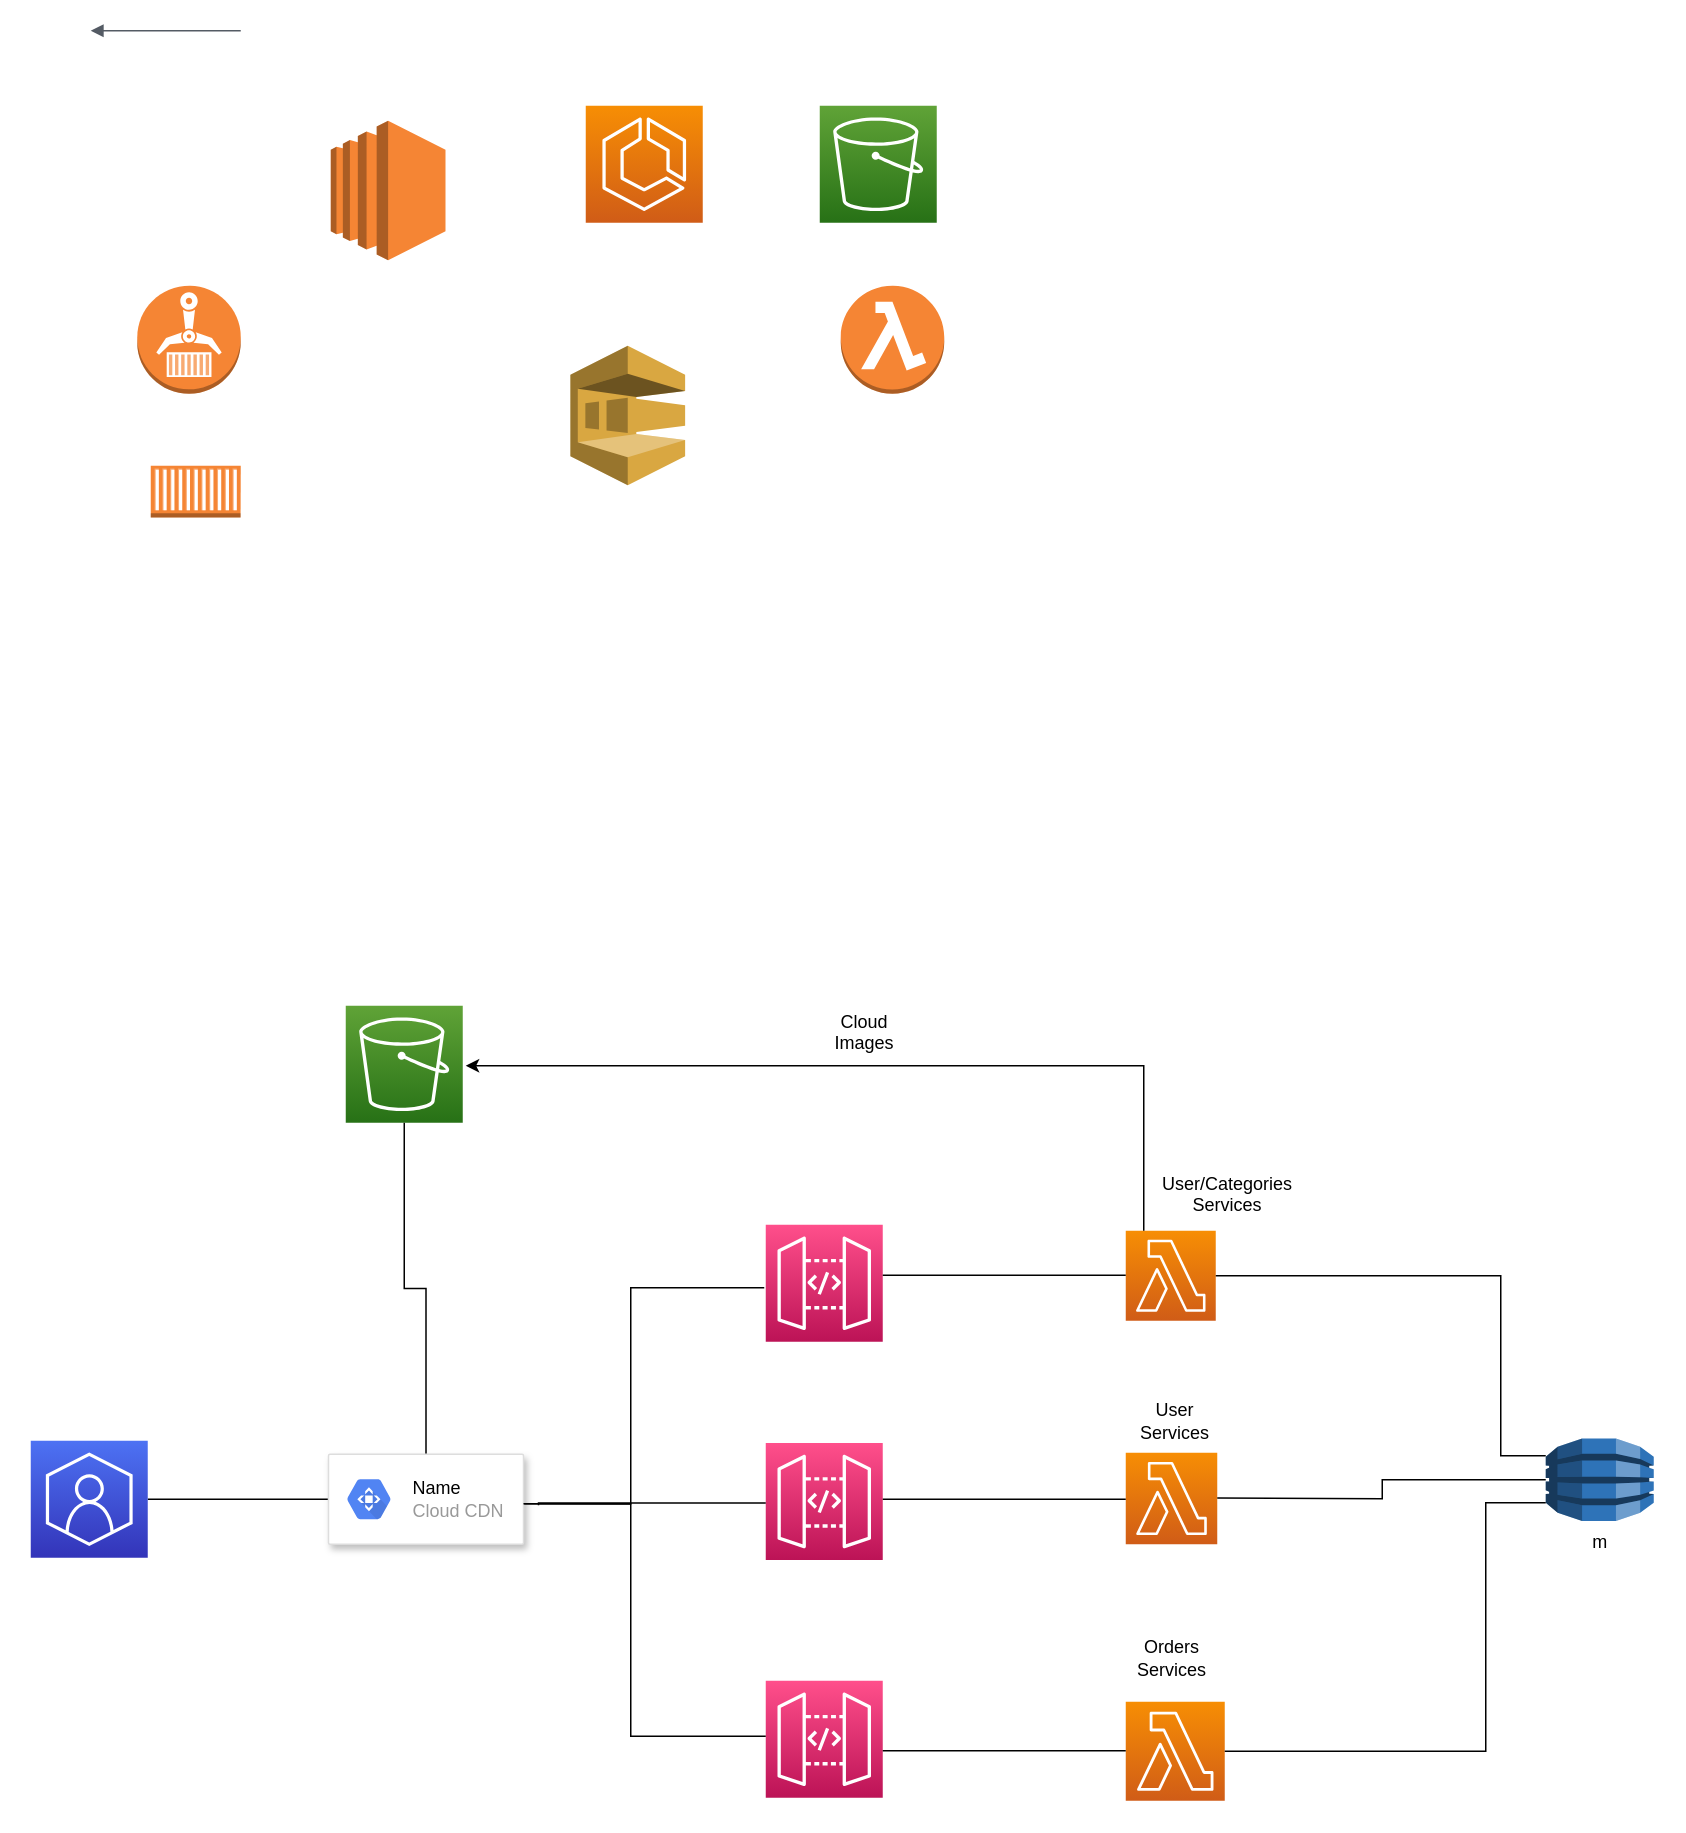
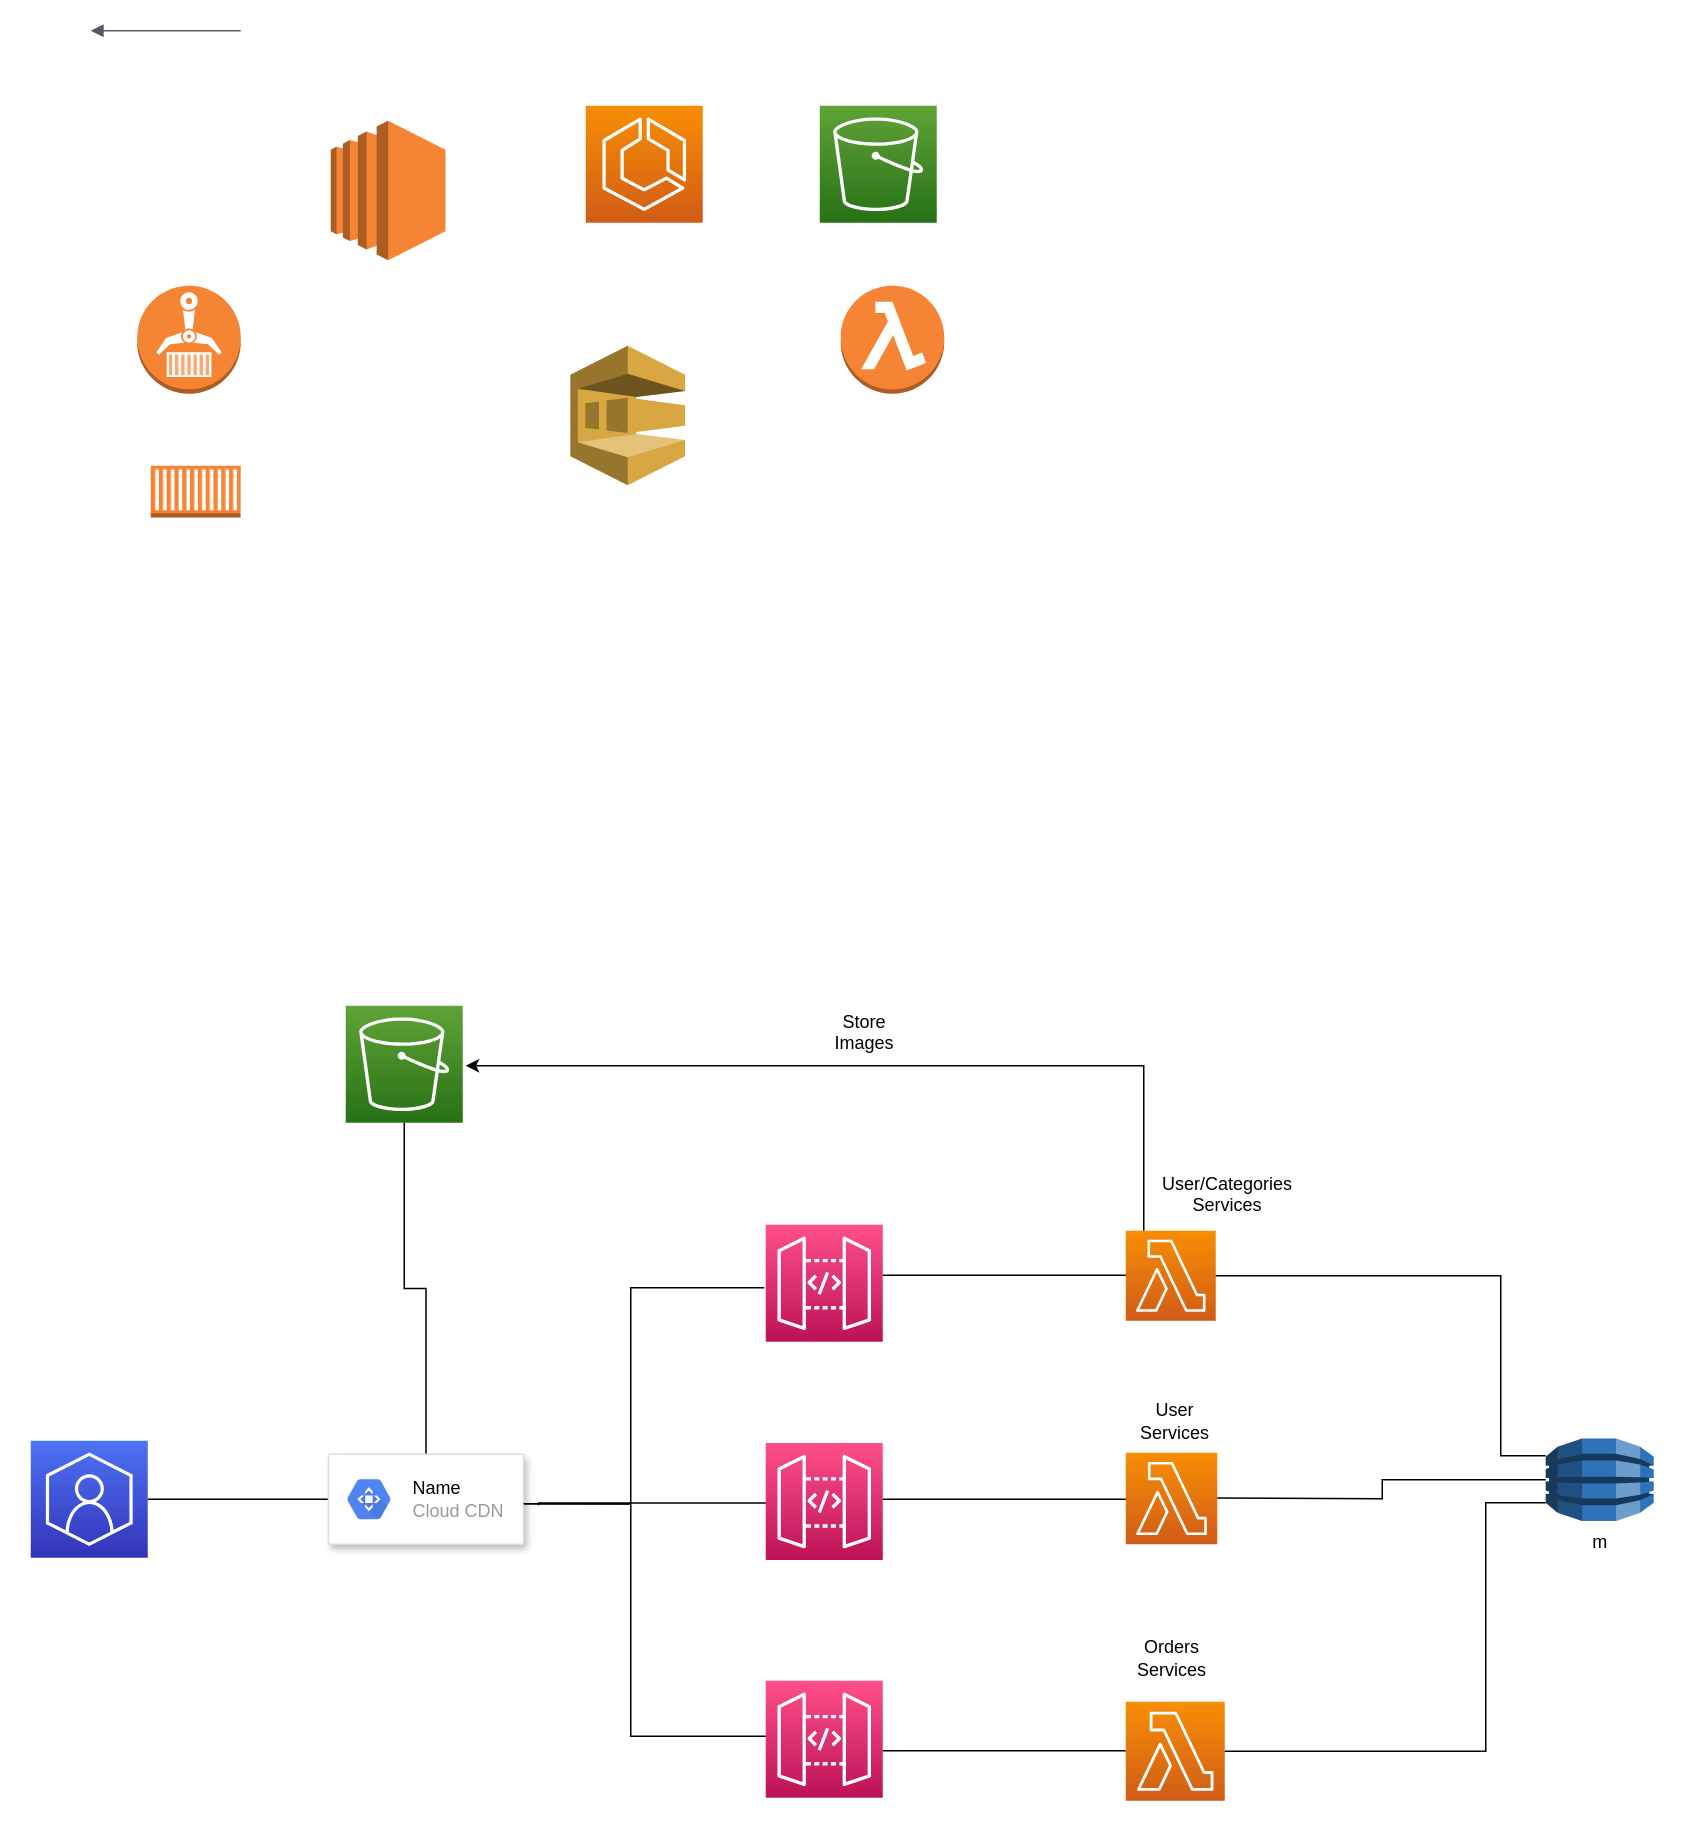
(865, 1043) -> (865, 1043)
